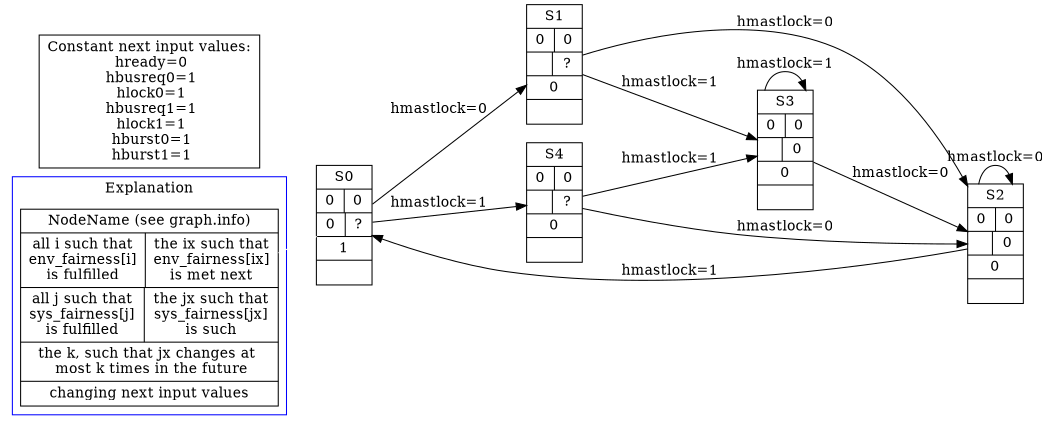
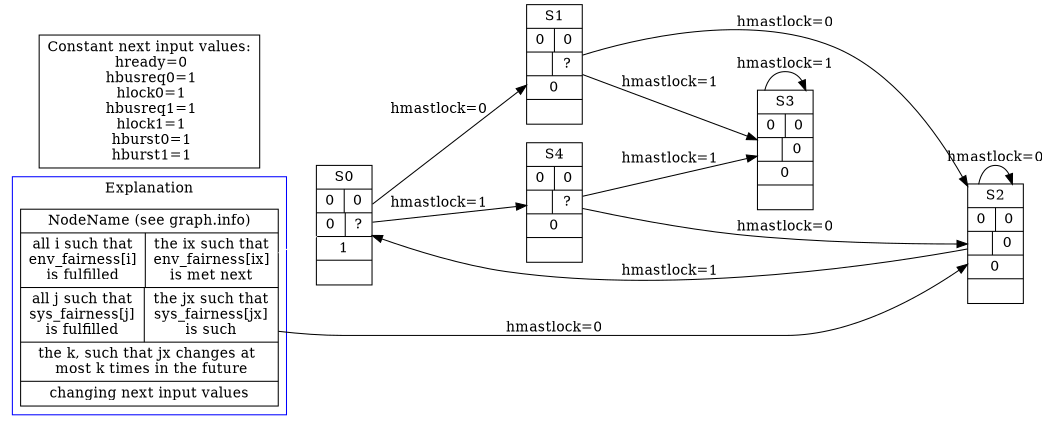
(886, 195) -> (626, 335)
